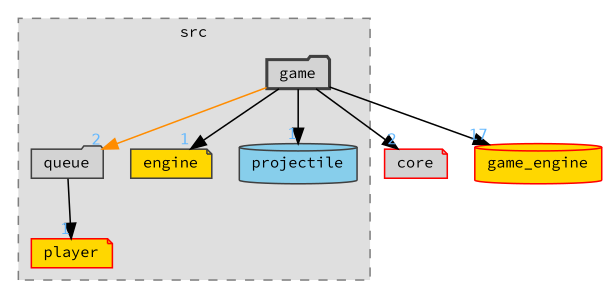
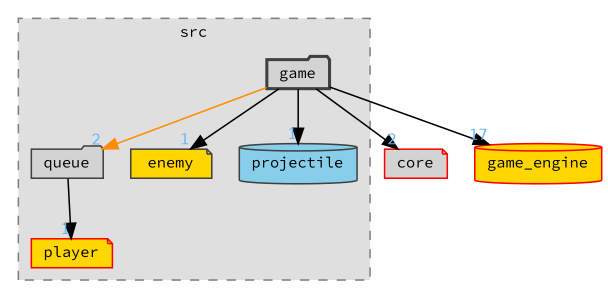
(171, 164) -> (171, 164)
